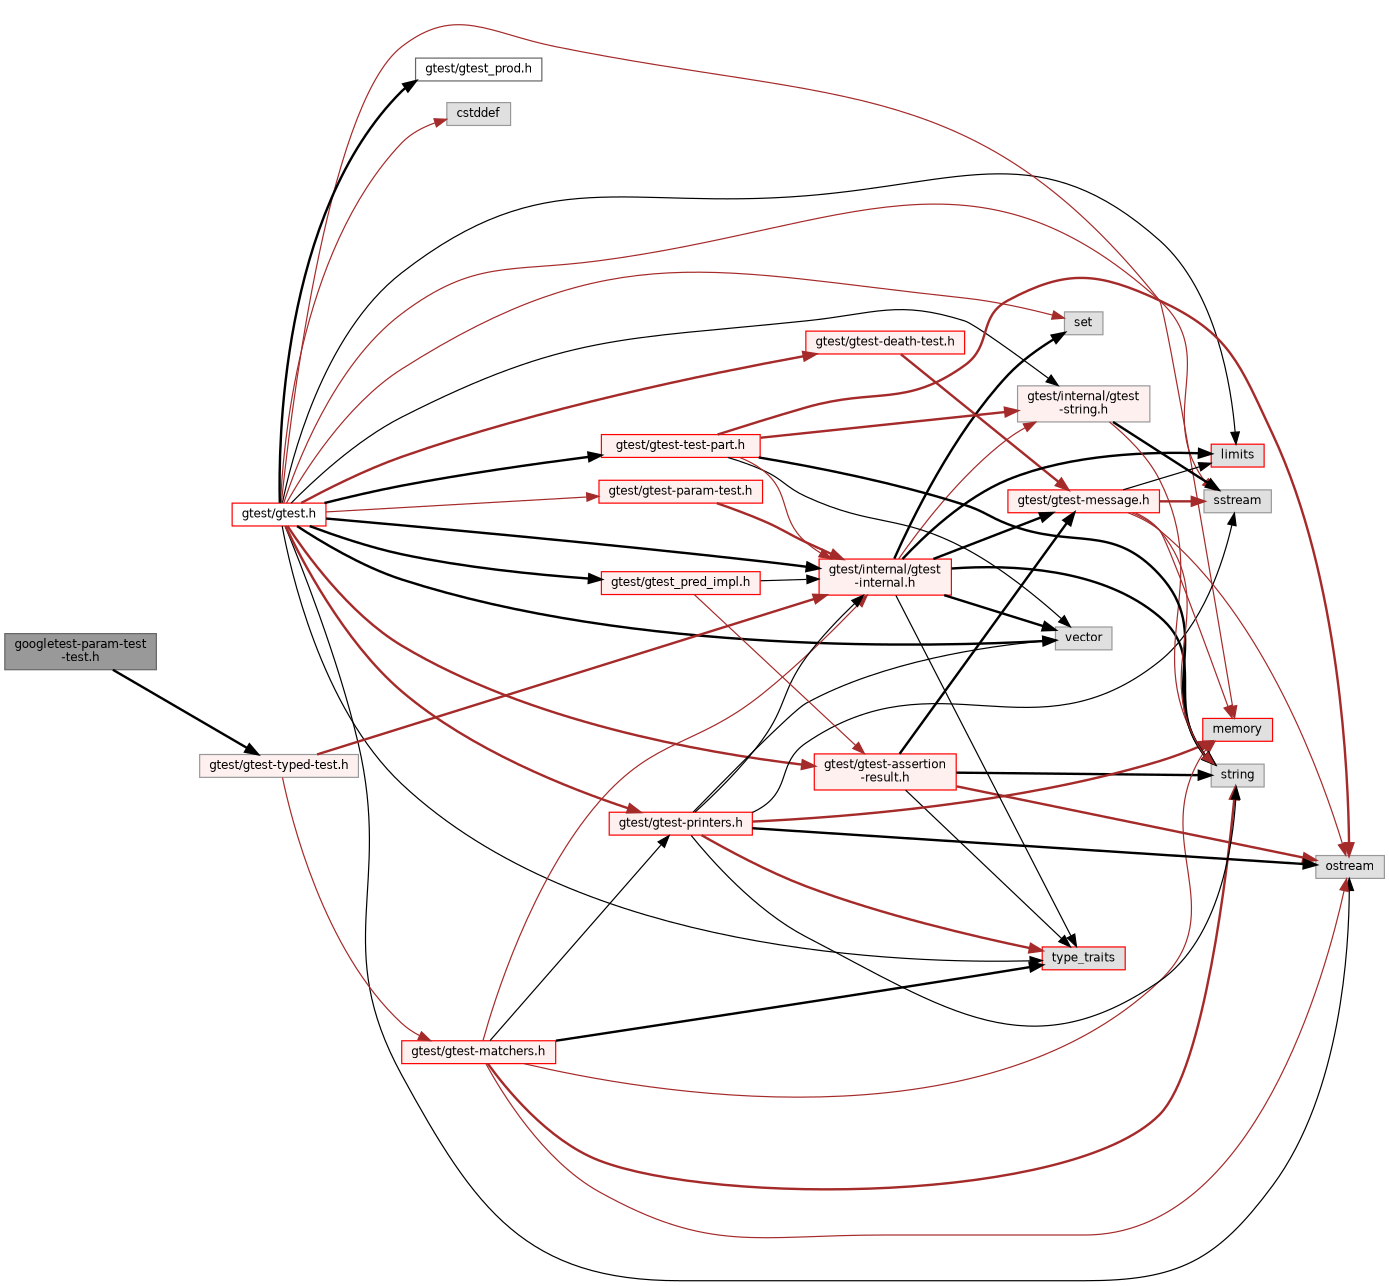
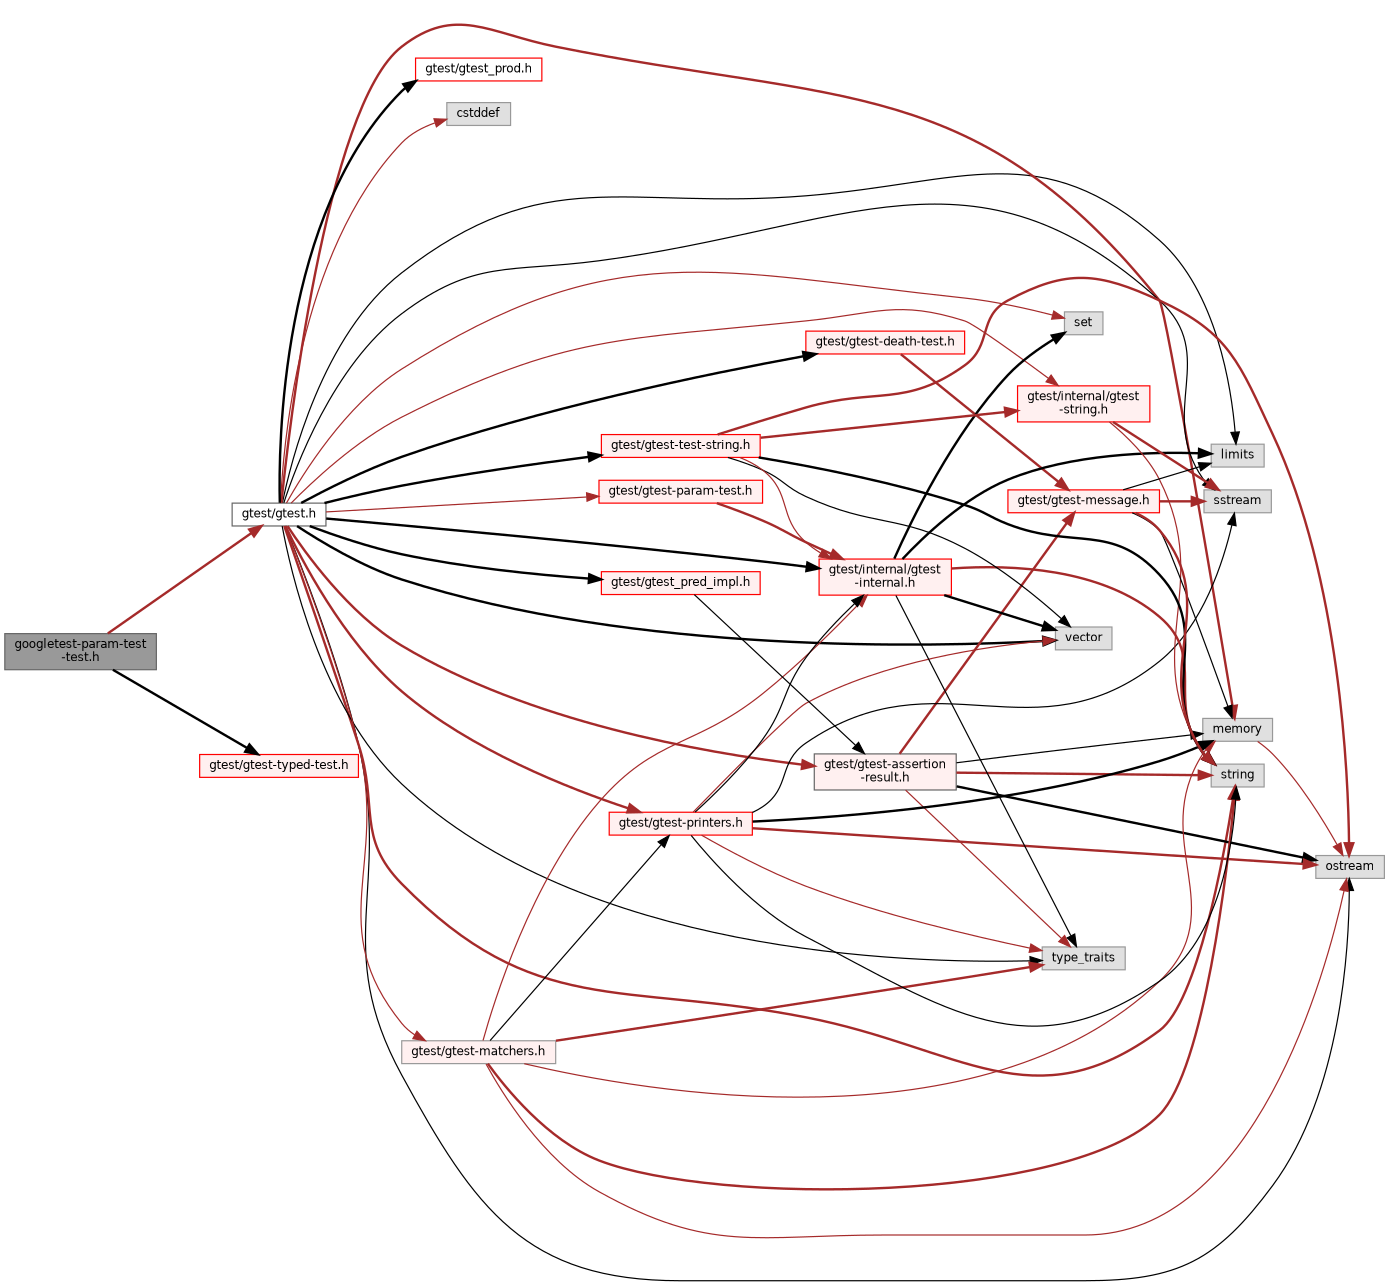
(479, 70) -> (479, 70)
(777, 84) -> (777, 84)
(771, 228) -> (771, 228)
(658, 336) -> (658, 336)
(1084, 404) -> (1084, 404)
(547, 413) -> (547, 413)
(1149, 445) -> (1149, 445)
(681, 446) -> (681, 446)
(1238, 456) -> (1238, 456)
(956, 487) -> none
(279, 515) -> (279, 515)
(987, 538) -> none
(784, 580) -> none
none -> (180, 583)
(1132, 598) -> (1132, 598)
(1186, 627) -> (1186, 627)
(1199, 628) -> (1199, 628)
(987, 632) -> (987, 632)
(1263, 659) -> (1302, 789)
(775, 670) -> (775, 670)
(566, 677) -> none
(847, 685) -> (847, 685)
(1238, 730) -> (1238, 730)
none -> (1073, 748)
(279, 766) -> (279, 766)
(885, 772) -> (885, 772)
(1078, 774) -> (1078, 774)
(979, 800) -> (979, 800)
(1130, 822) -> (1130, 822)
(1014, 845) -> (1014, 845)
(984, 864) -> (984, 864)
(861, 905) -> (861, 905)
(329, 919) -> (365, 782)
(1084, 958) -> (1084, 958)
none -> (707, 1003)
(793, 1004) -> (793, 1004)
(479, 1052) -> (479, 1052)
